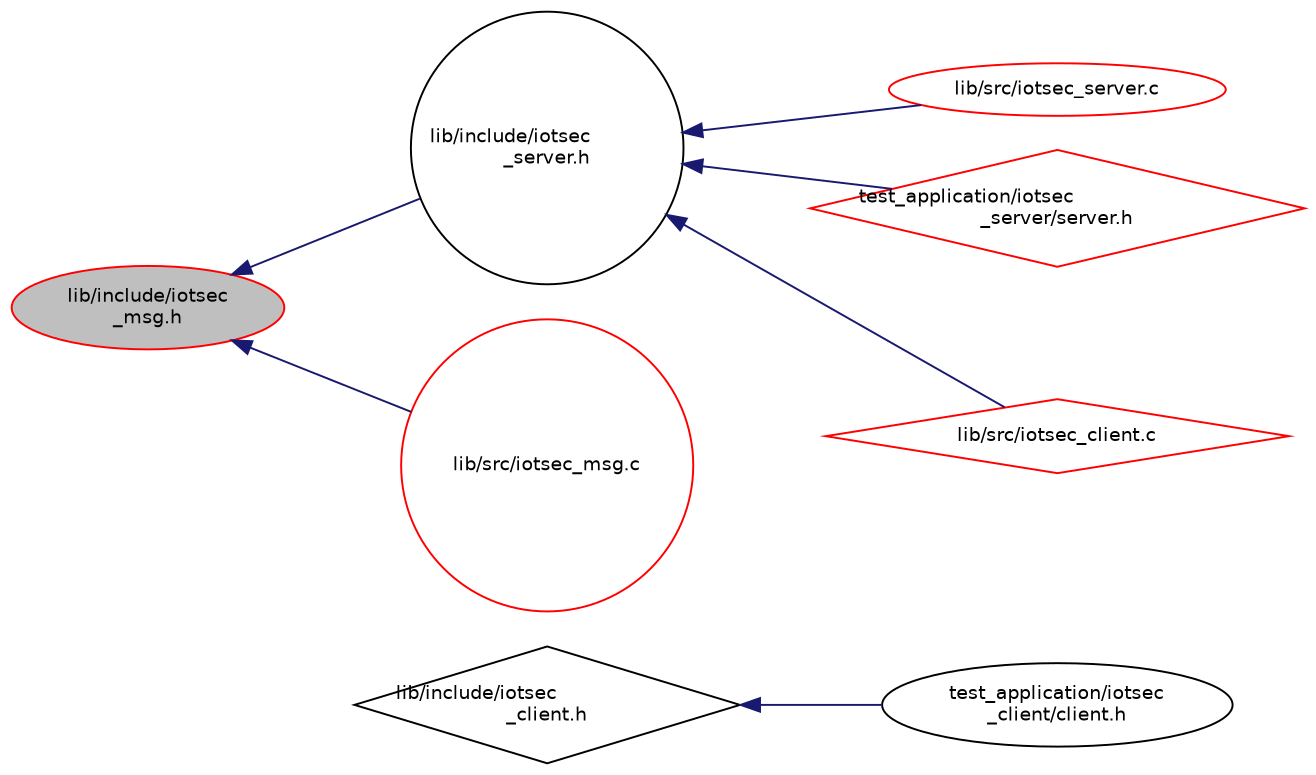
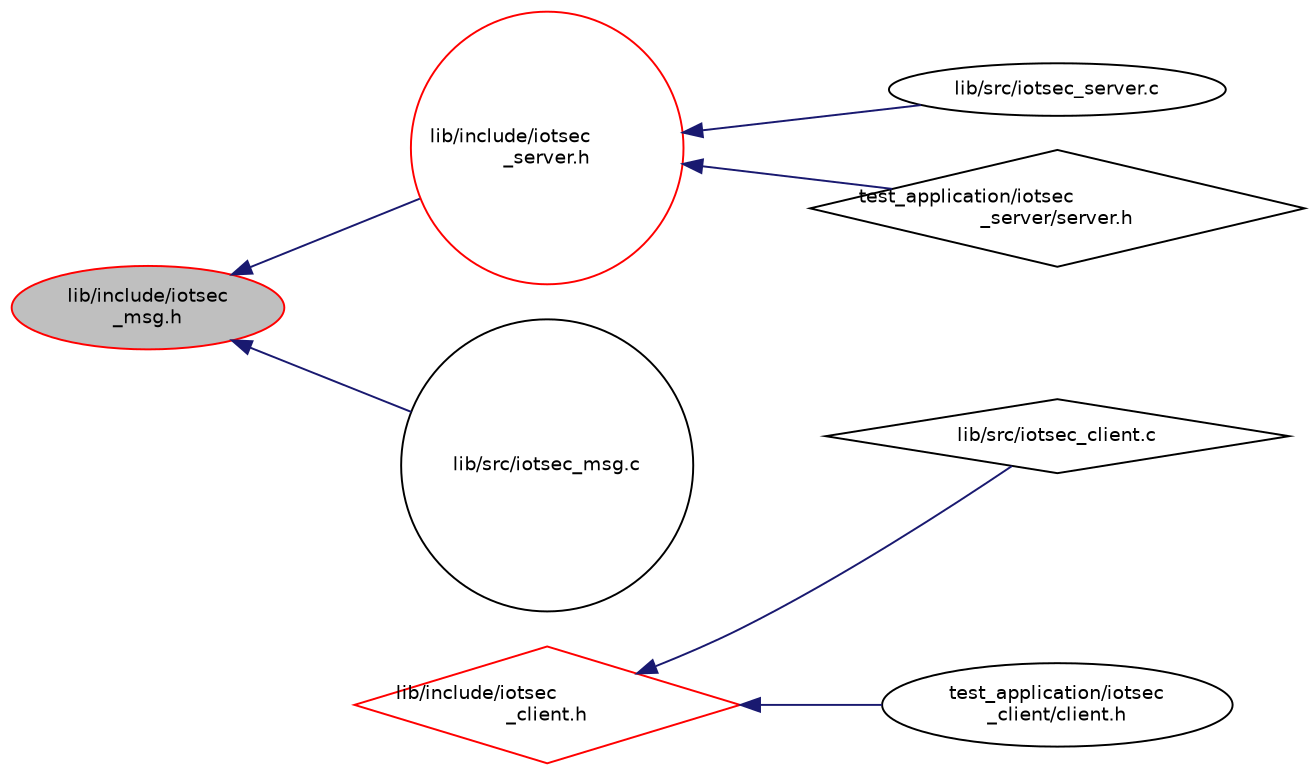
(1057, 90) -> (1057, 90)
(547, 148) -> (547, 148)
(1057, 208) -> (1057, 208)
(844, 316) -> (839, 575)
(1057, 436) -> (1057, 436)
(547, 465) -> (547, 465)
(547, 705) -> (547, 705)
